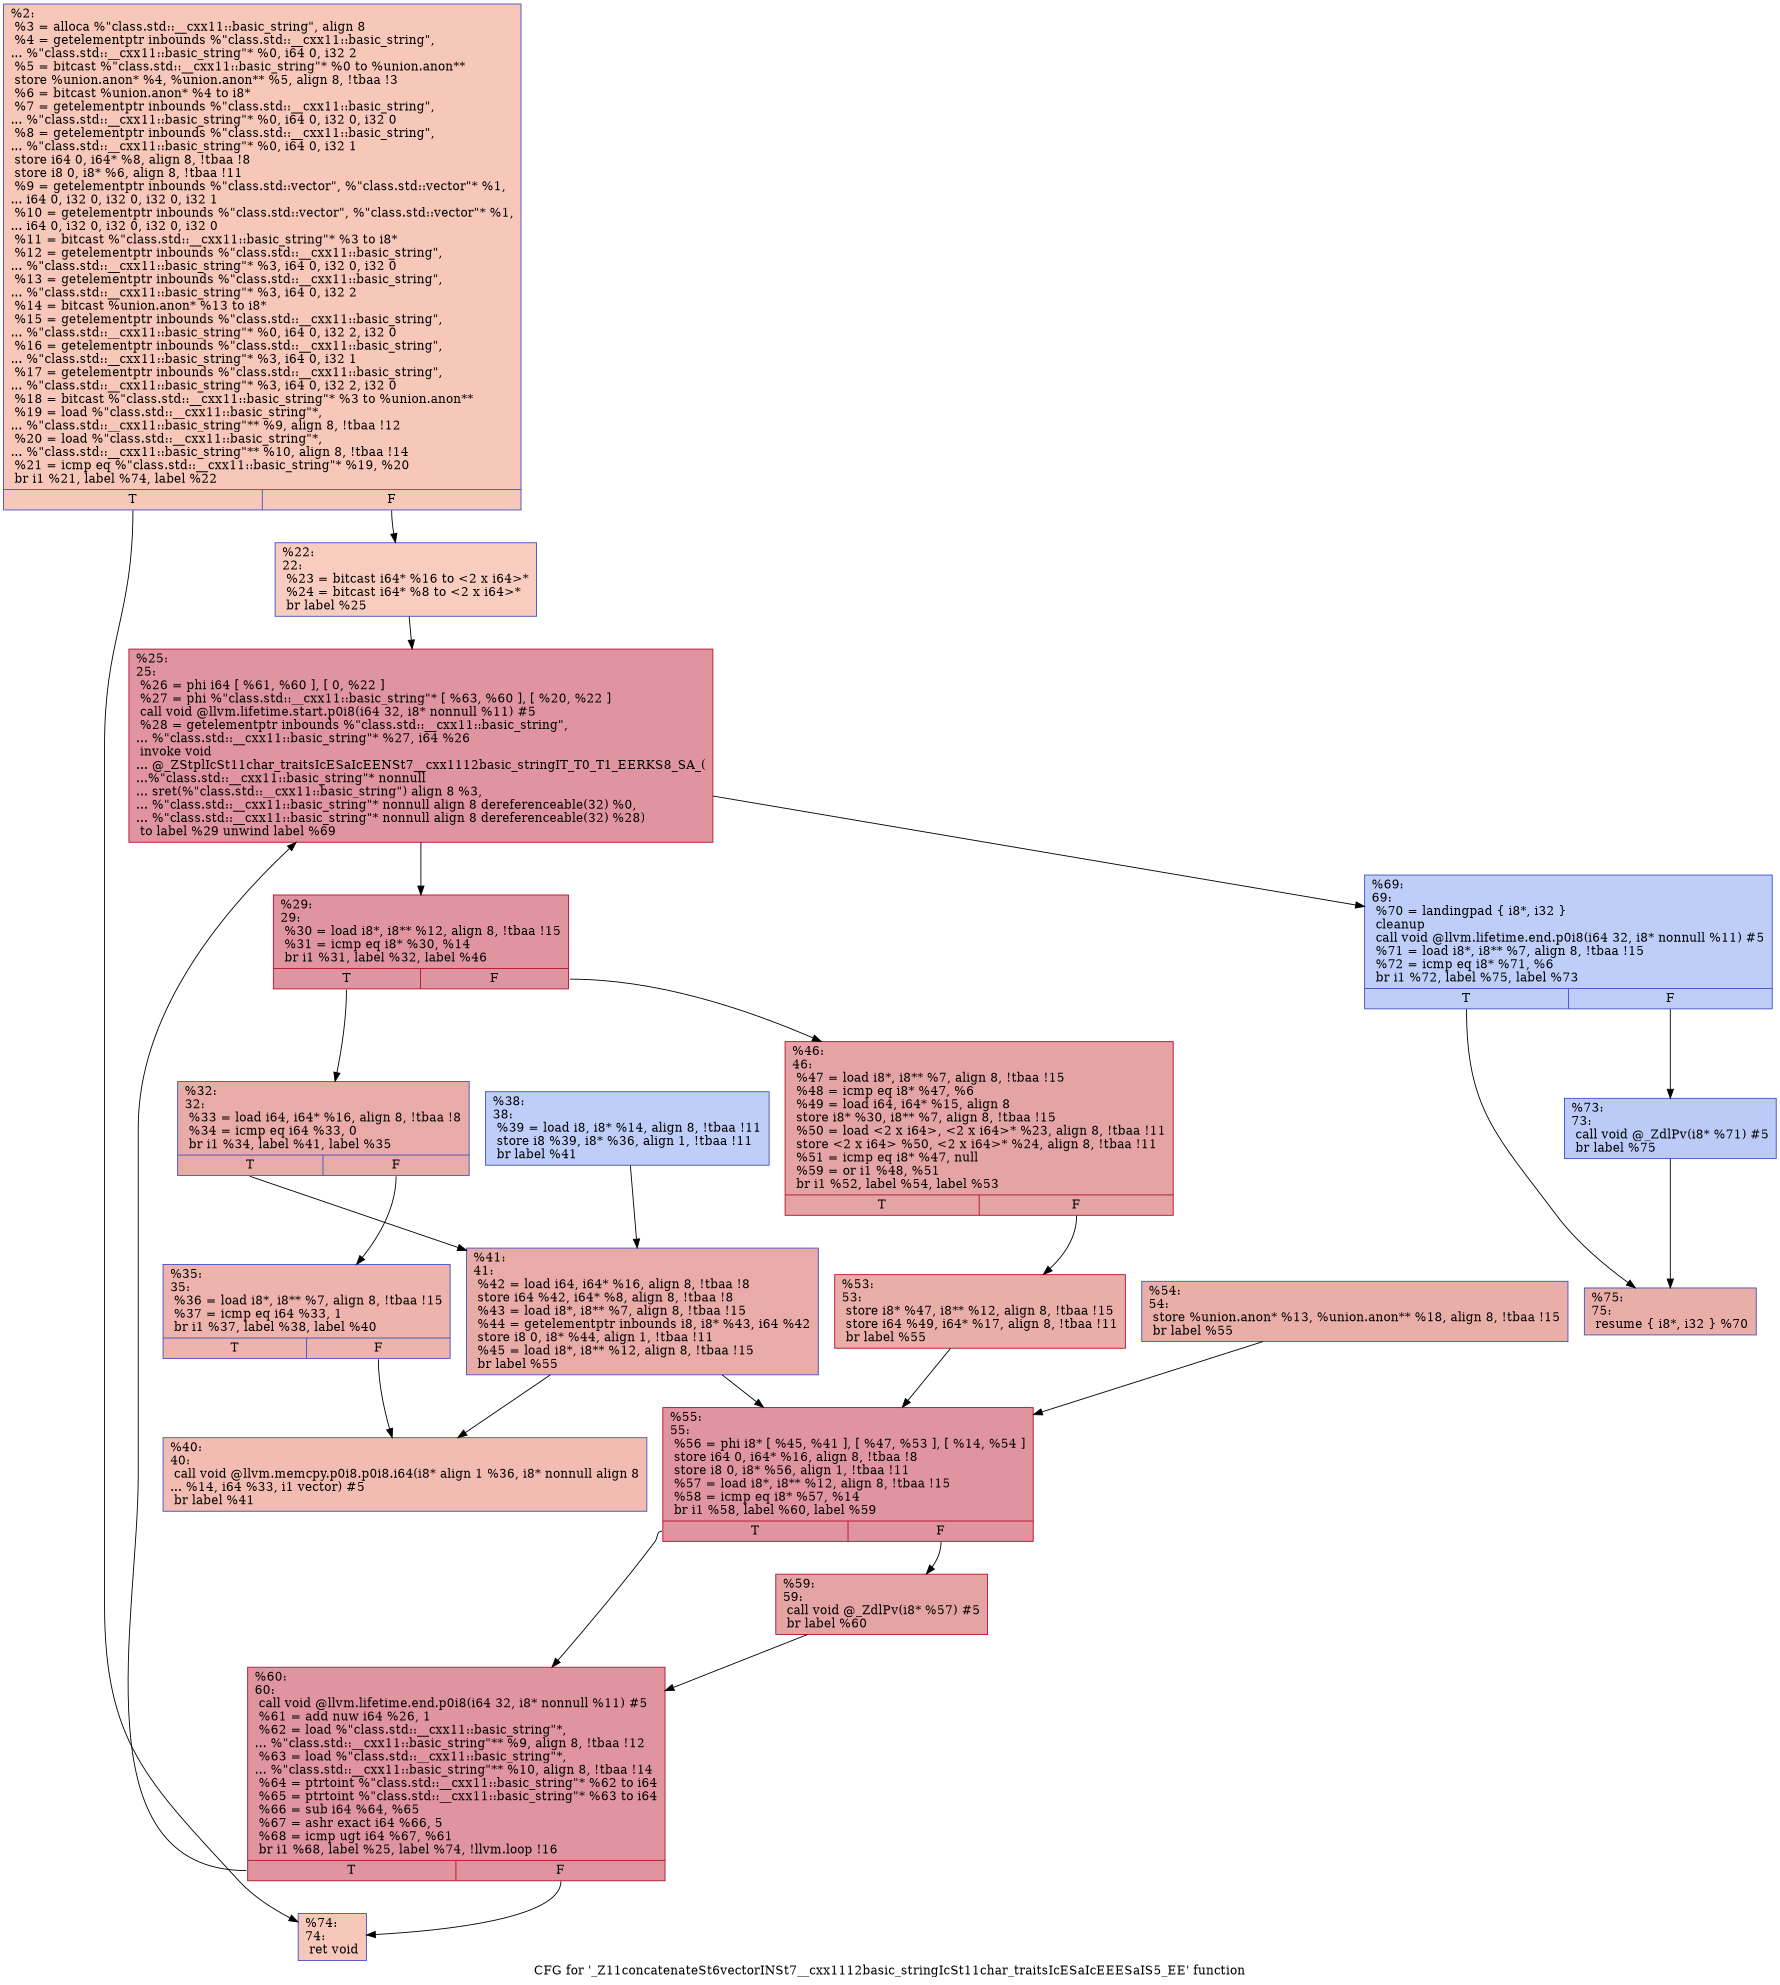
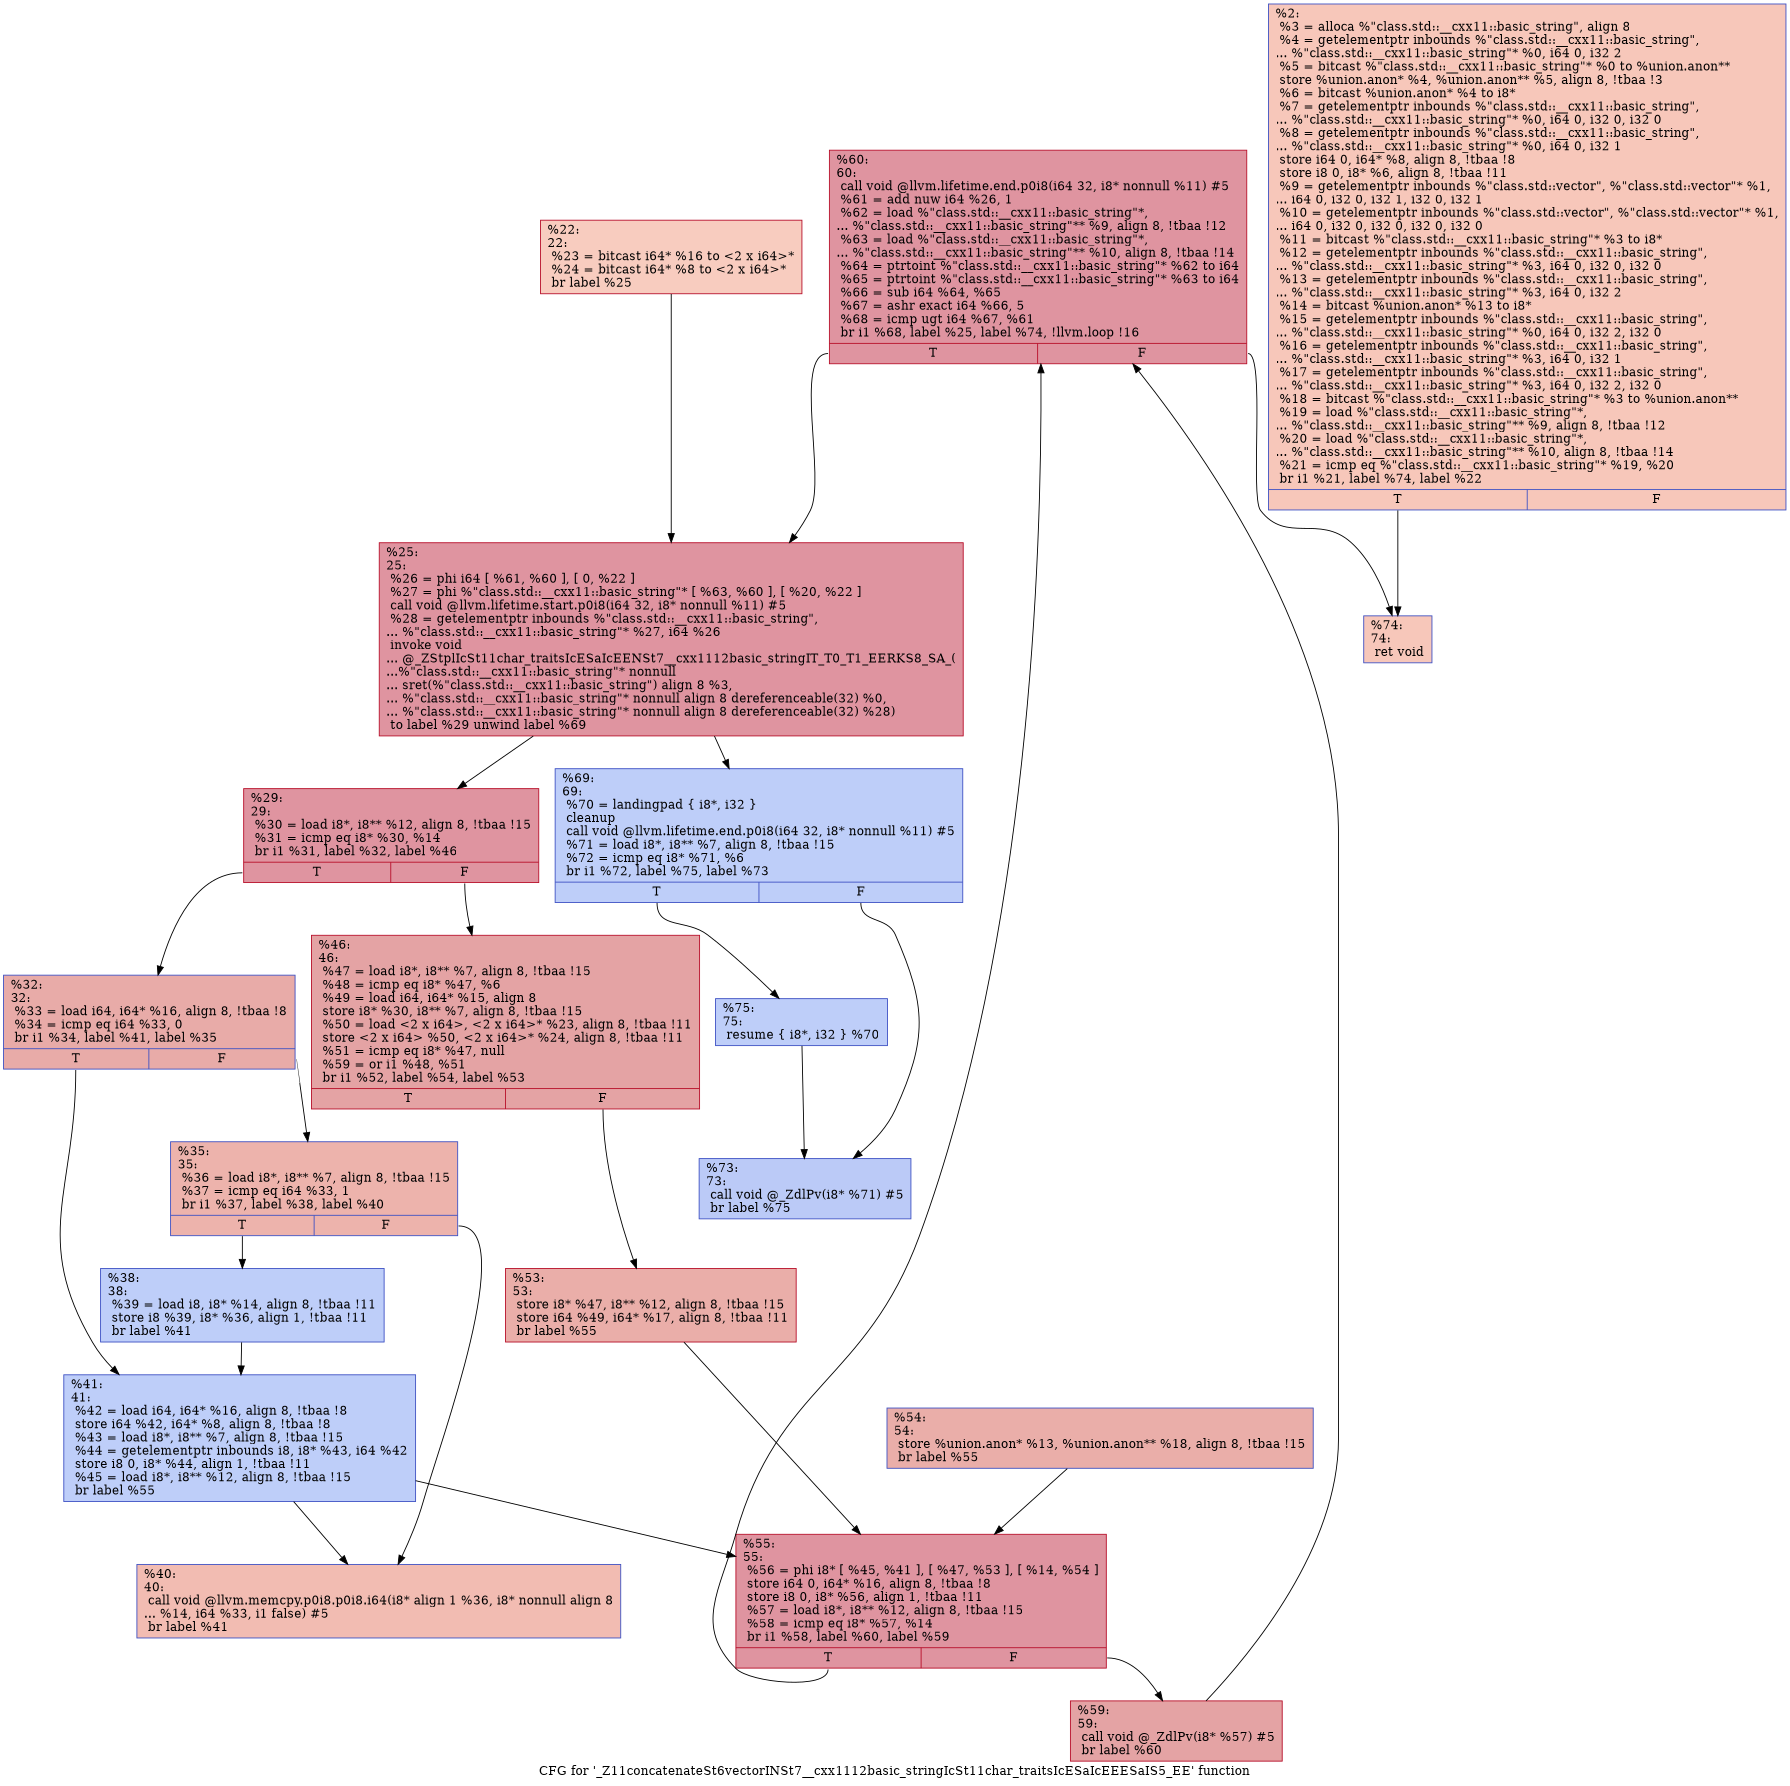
(115, 200) -> (1380, 200)
(392, 522) -> none
(406, 580) -> (671, 257)
(1670, 1219) -> (803, 1098)
none -> (242, 1248)
(642, 1311) -> (240, 1438)
(1670, 1311) -> (801, 1022)
(268, 1487) -> (237, 1614)
